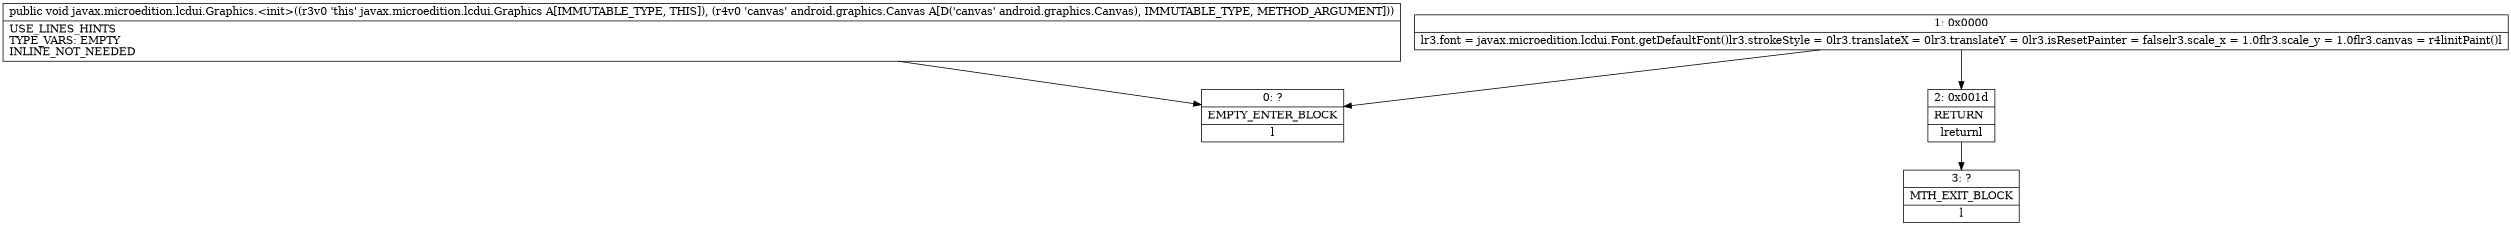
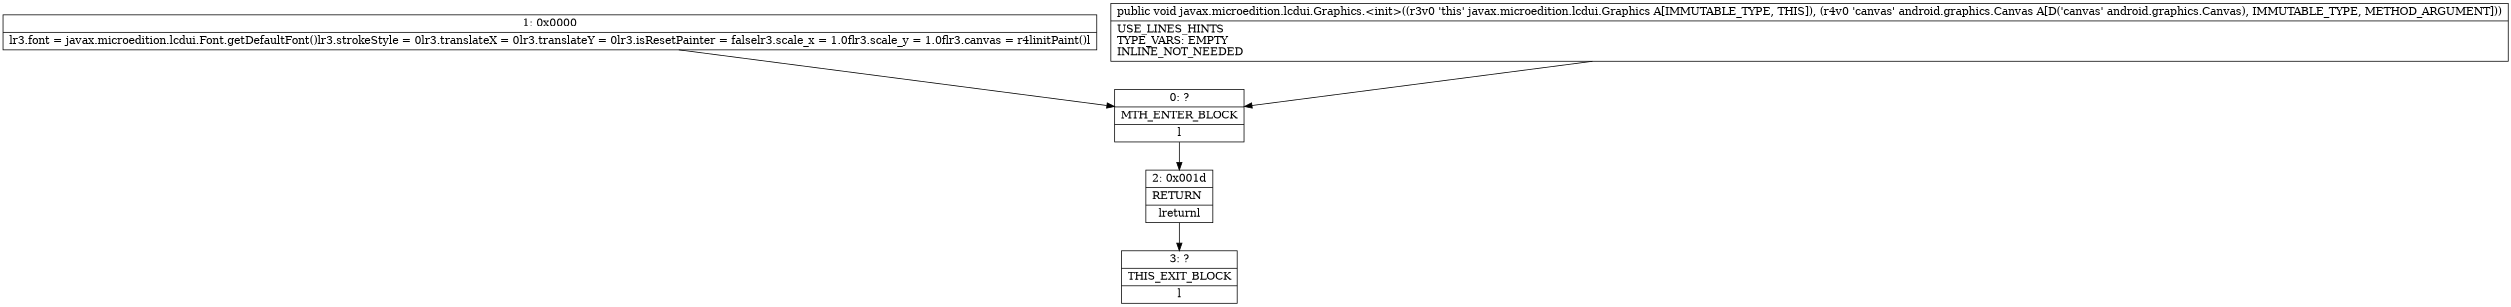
(1961, 66) -> (1179, 152)
(1273, 115) -> (1179, 115)
(1961, 196) -> (1179, 277)
